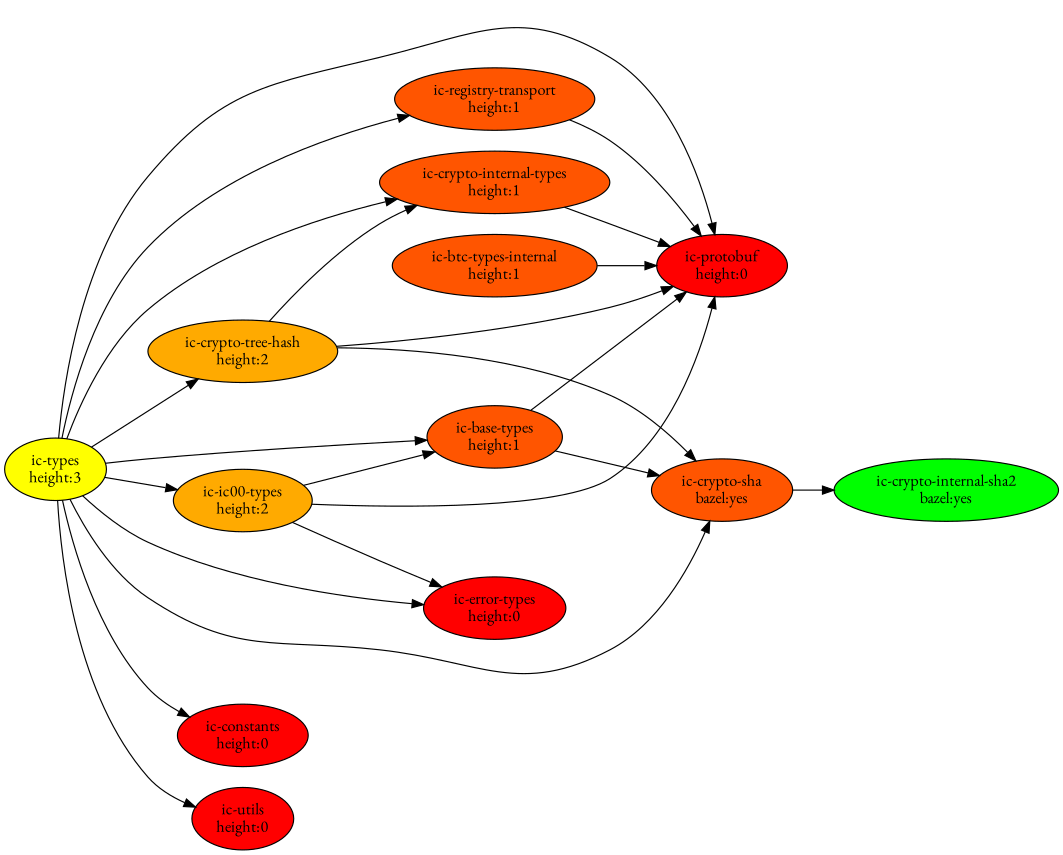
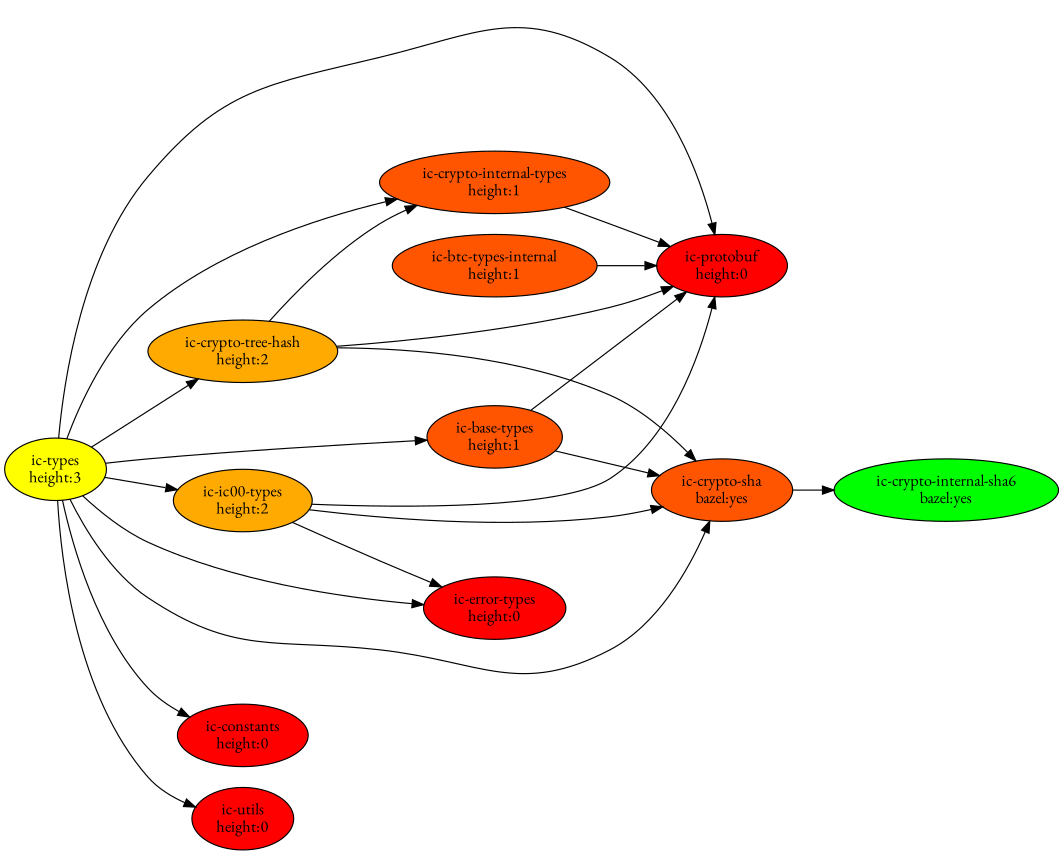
(495, 99) -> none
(364, 470) -> (480, 522)
(946, 490) -> (946, 490)
